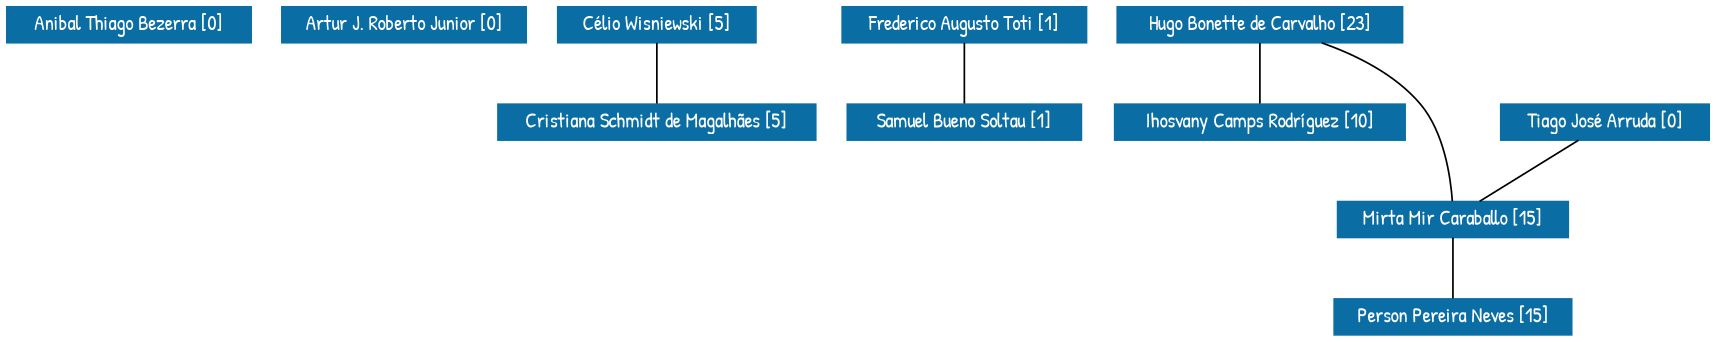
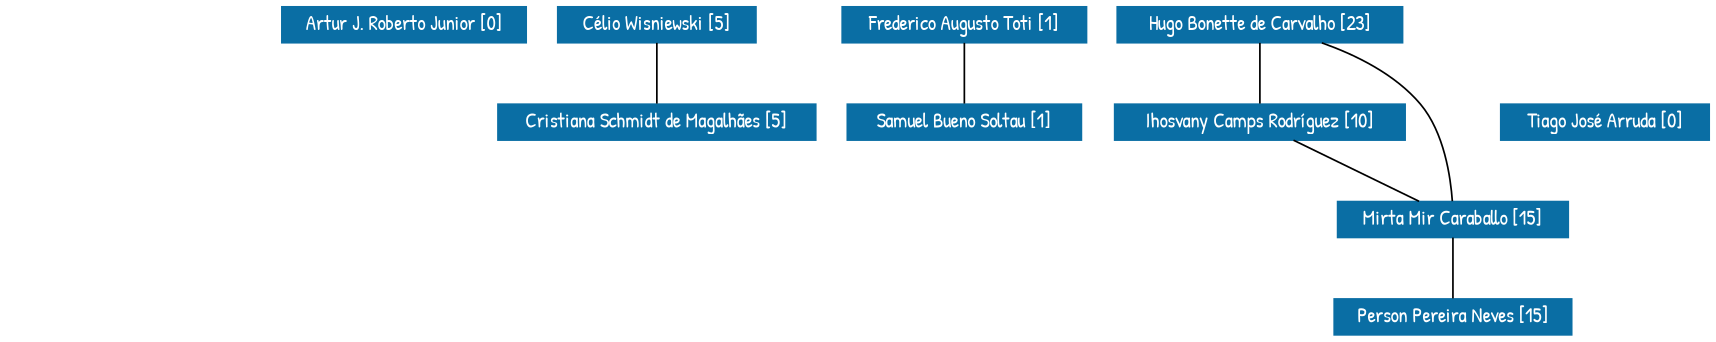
(129, 25) -> none
(1529, 171) -> (1356, 171)
